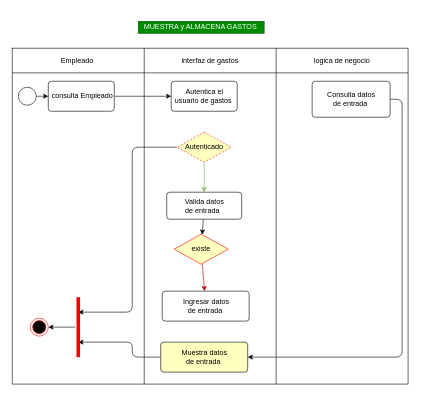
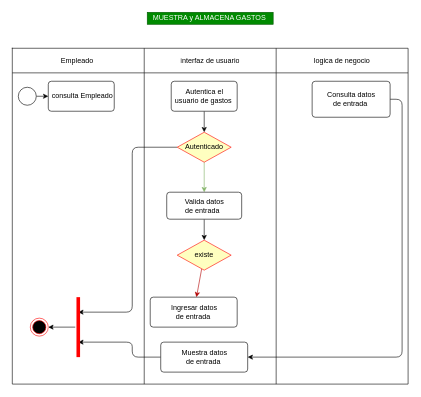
(201, 27) -> (210, 18)
(210, 61) -> (210, 61)
(165, 96) -> none
none -> (204, 126)
(204, 147) -> (204, 147)
(201, 249) -> (204, 255)
(206, 306) -> (194, 312)
(204, 357) -> (204, 357)
